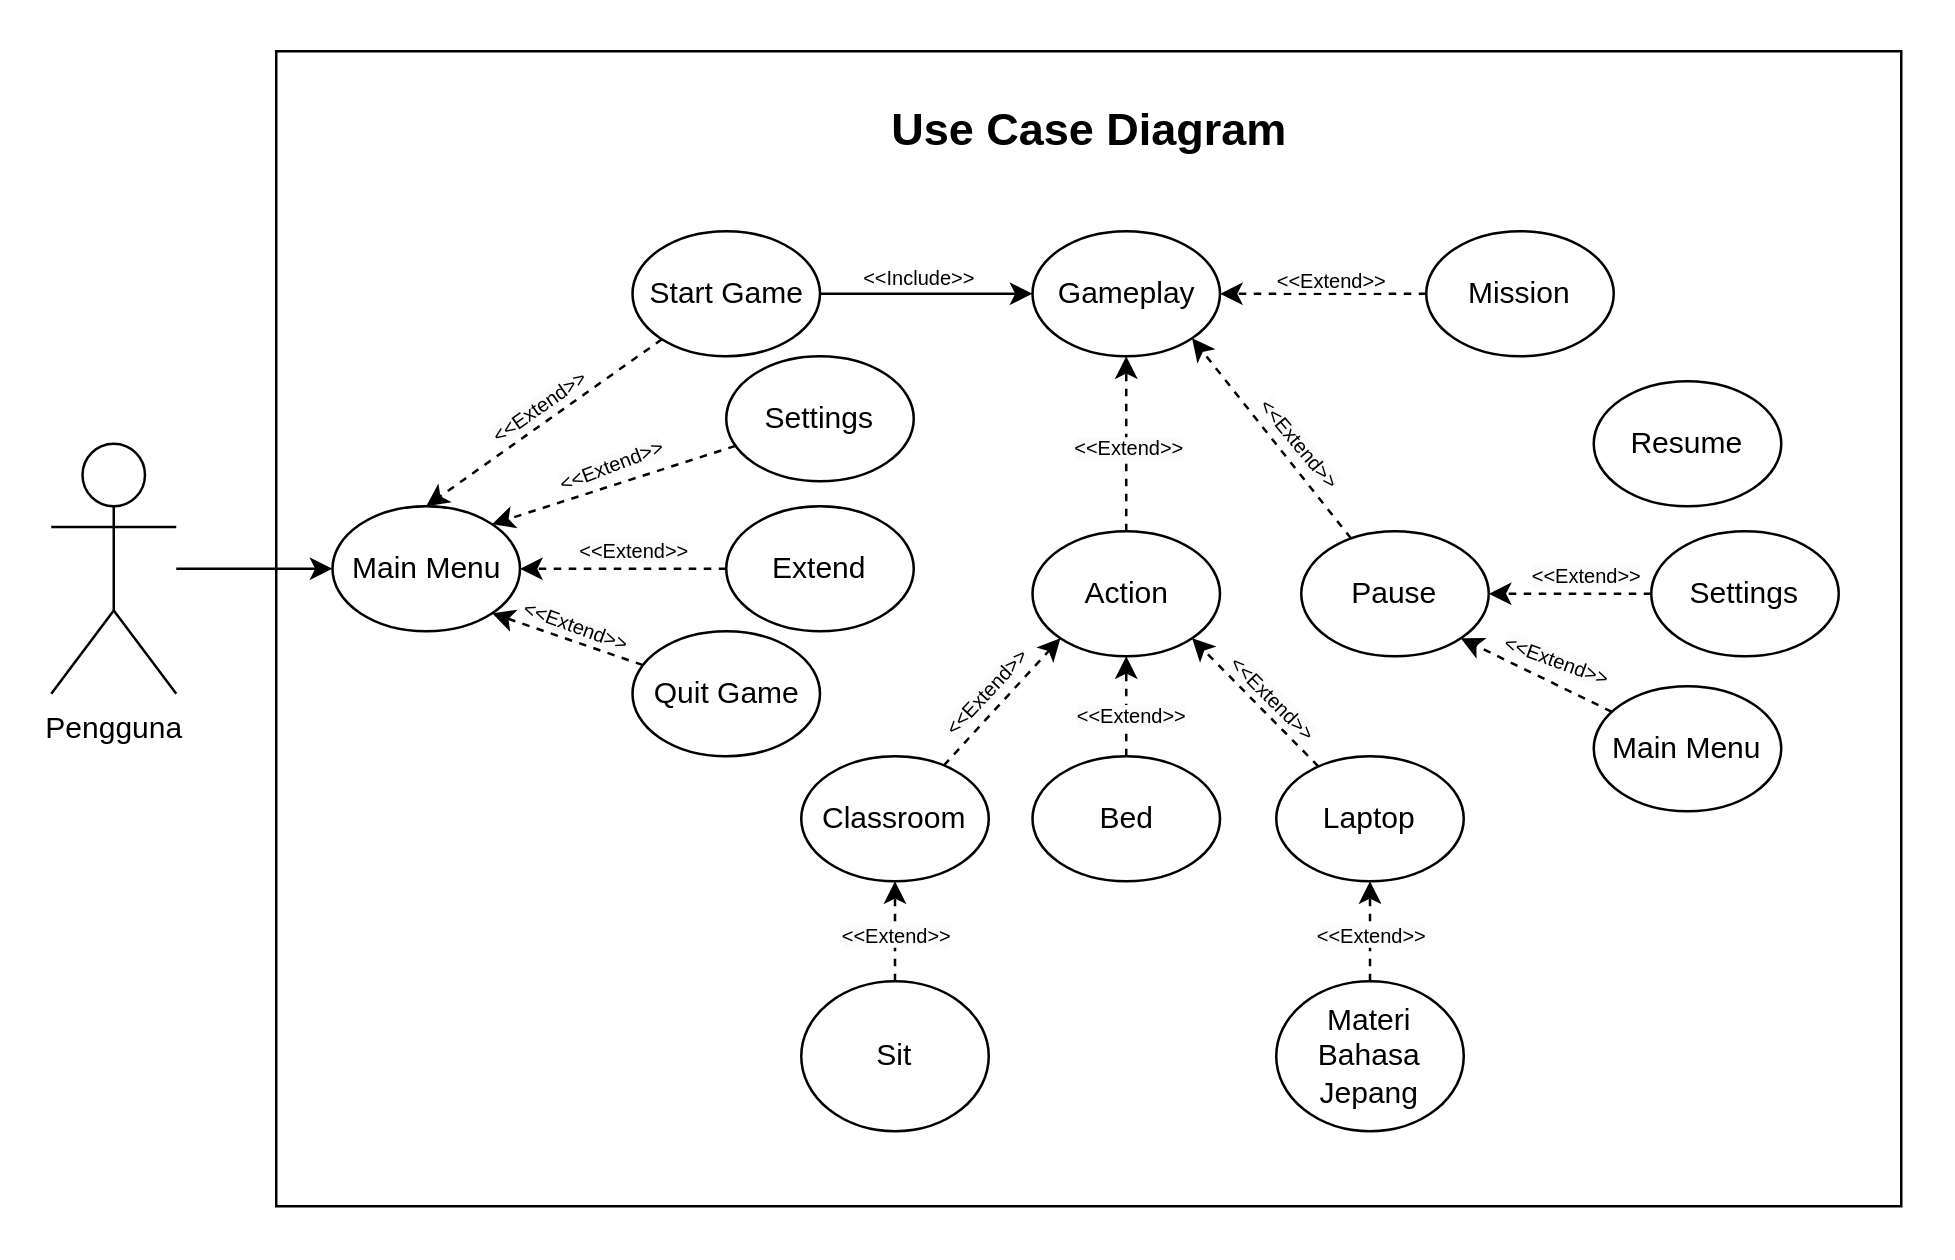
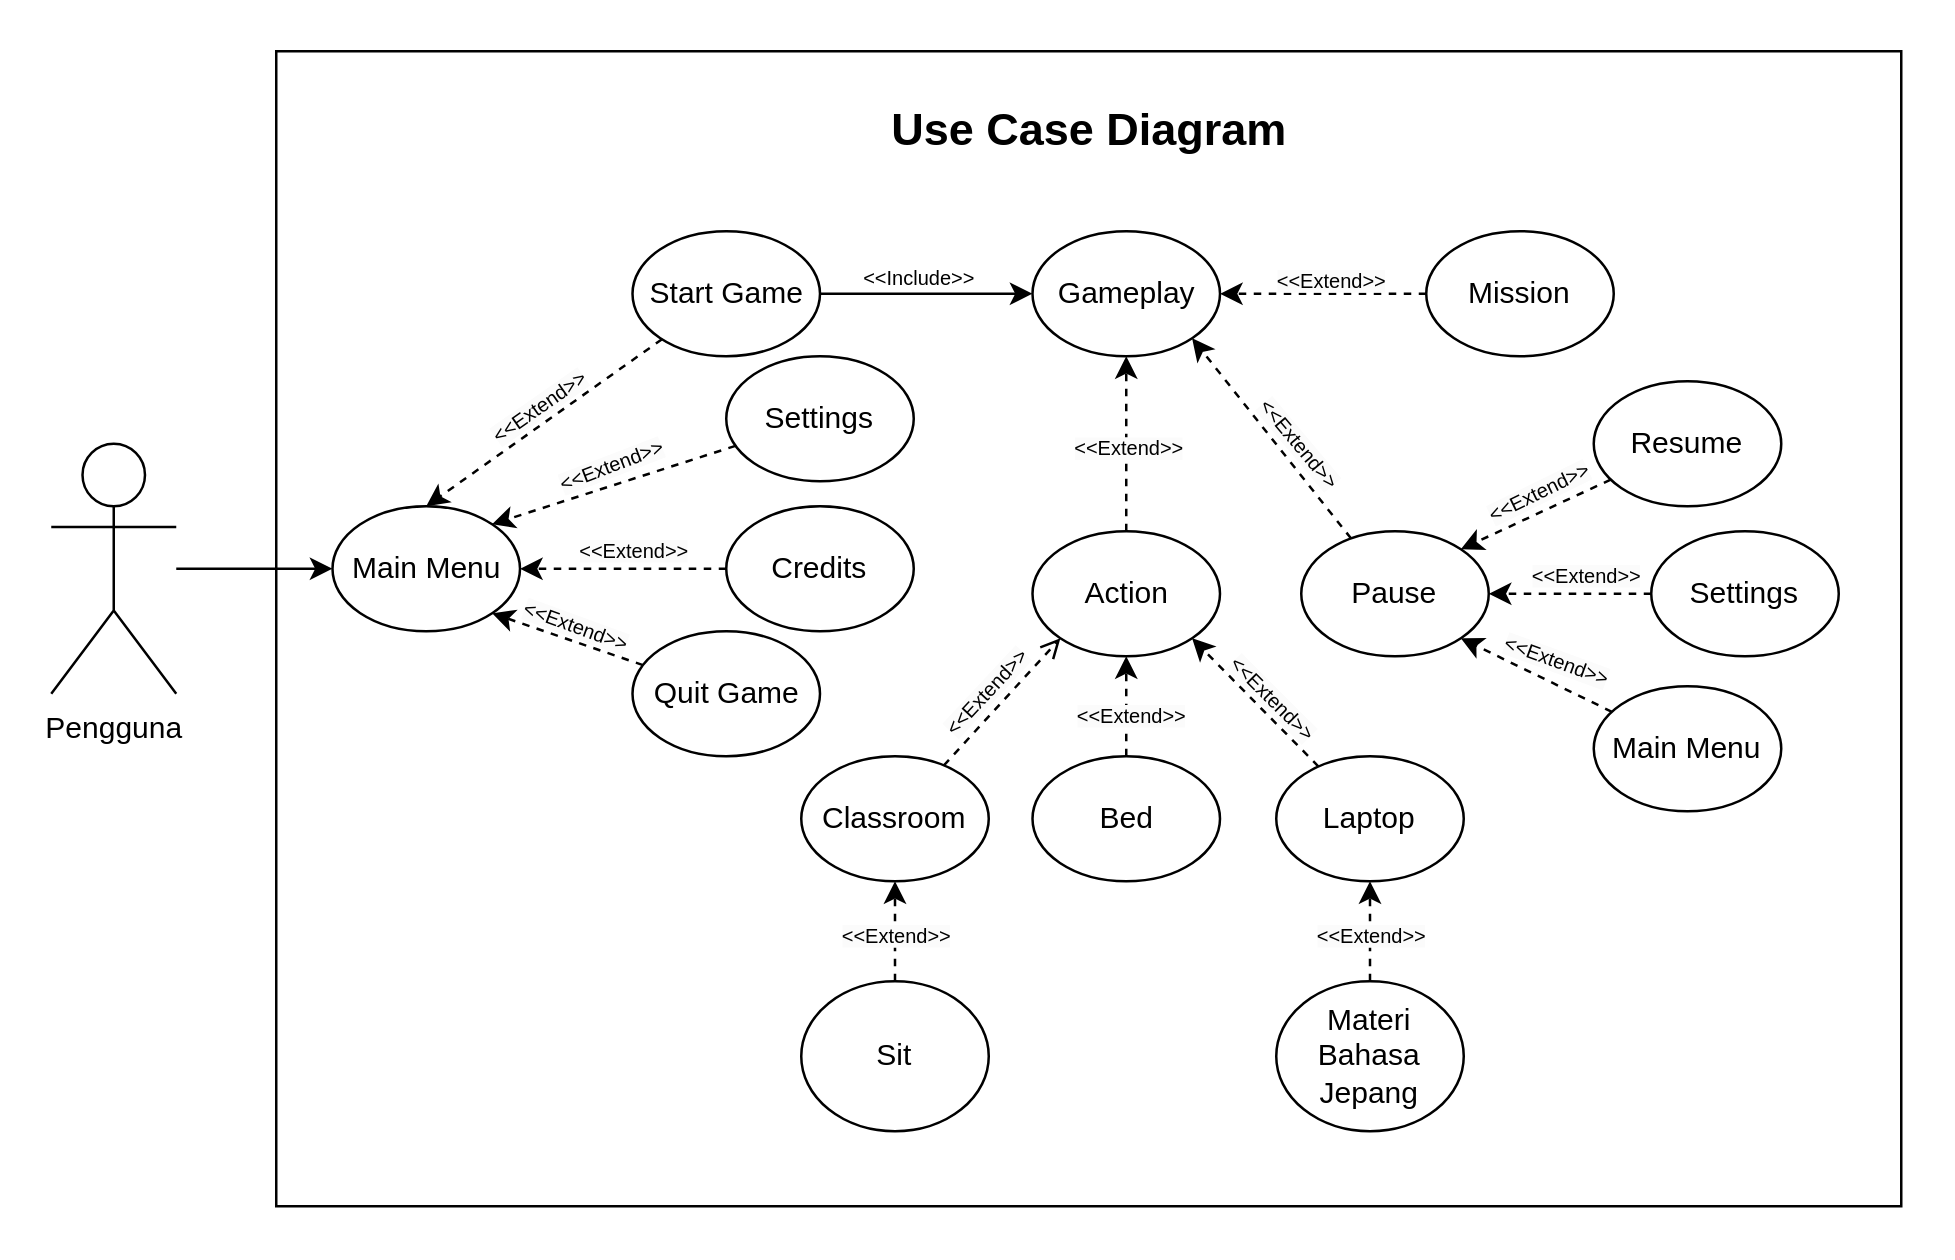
none -> (1543, 511)
(820, 569) -> (820, 569)
(1048, 651) -> (1052, 648)
